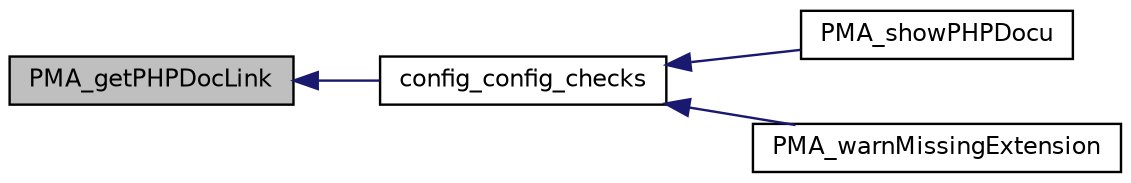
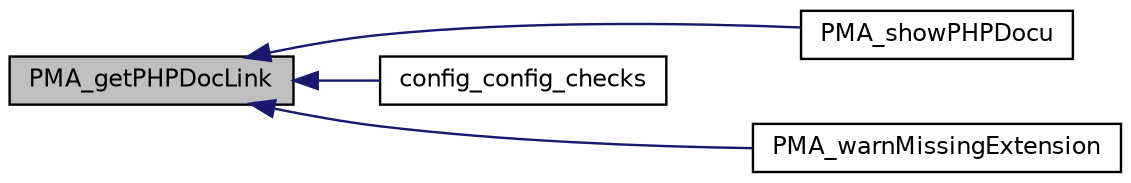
(746, 56) -> (534, 25)
(742, 116) -> (513, 138)
